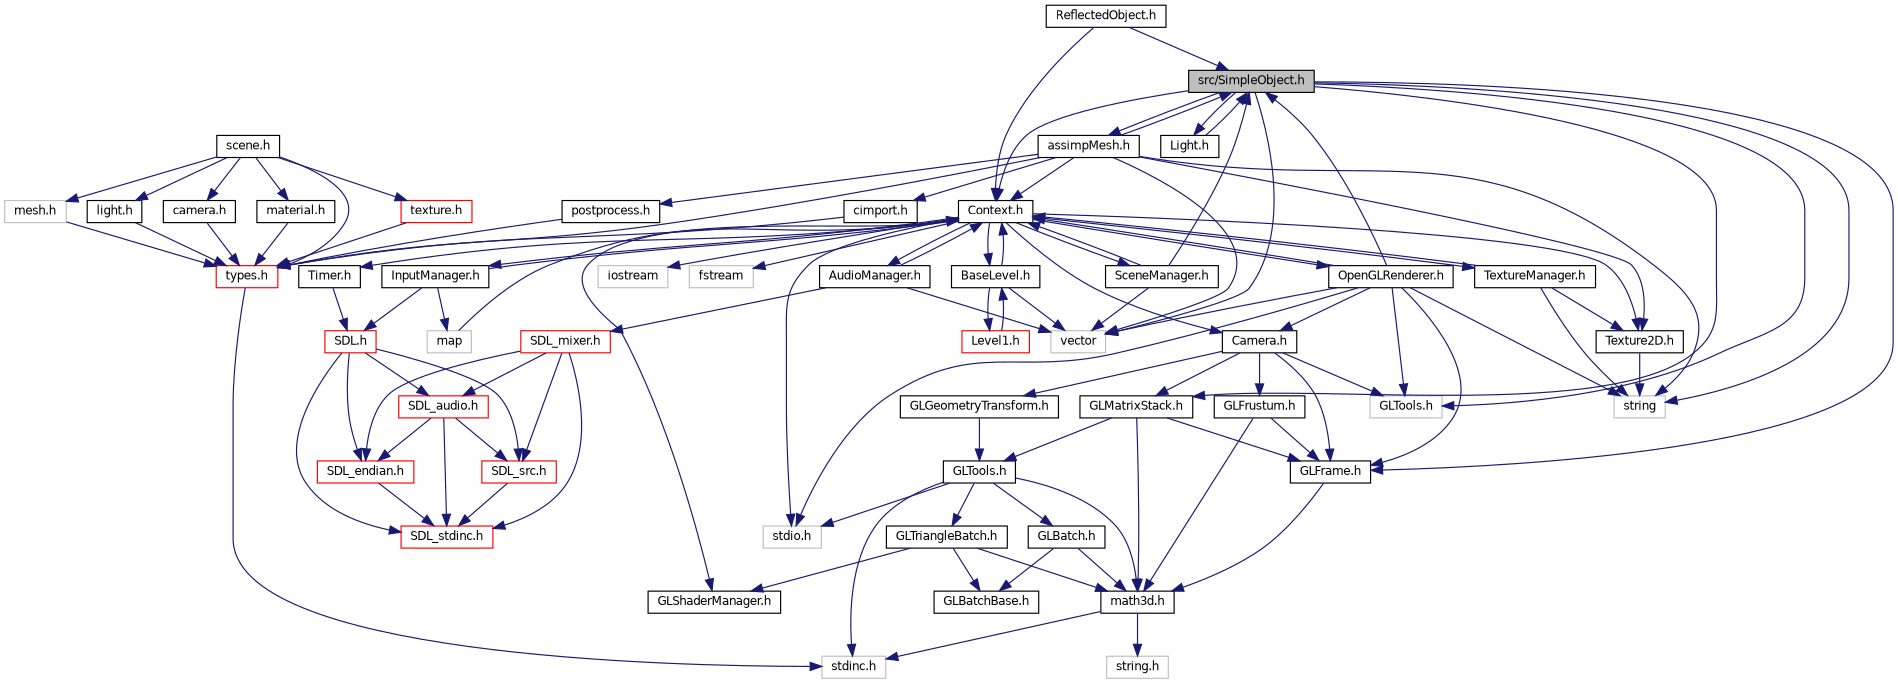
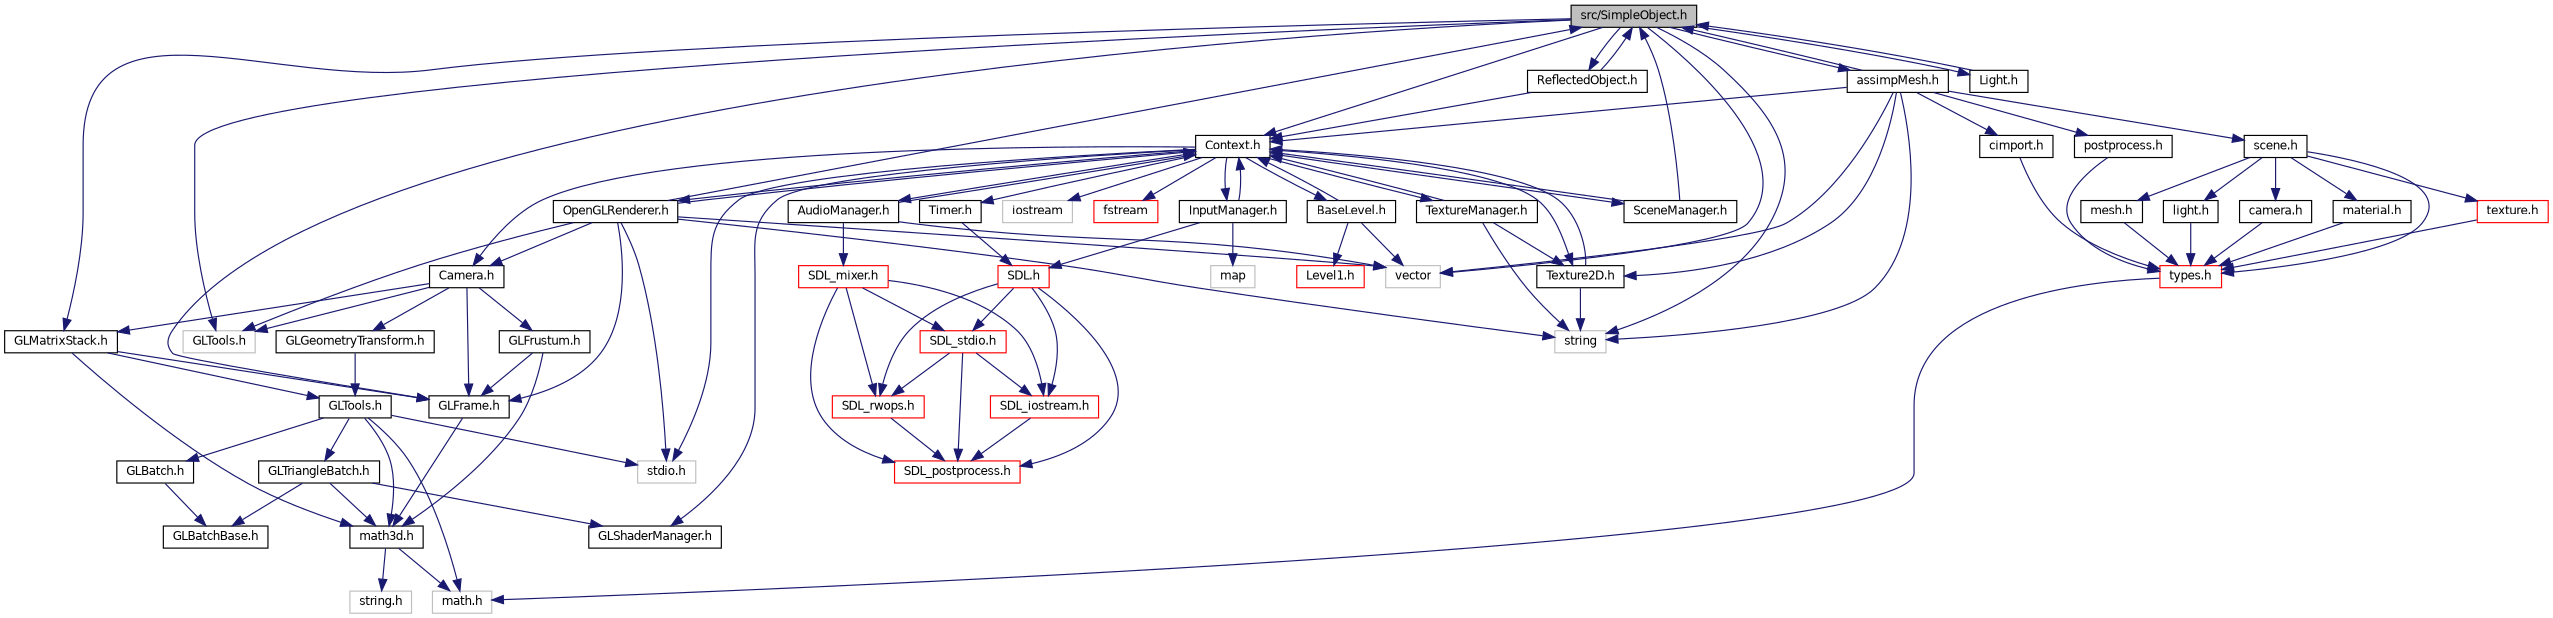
none -> (1607, 43)
(35, 212) -> (2112, 212)
(667, 224) -> (2090, 115)
(690, 231) -> (1459, 168)
(721, 277) -> (1126, 212)
(1120, 309) -> none
(1004, 310) -> none
(443, 407) -> (963, 342)
(366, 472) -> (1045, 407)
(519, 472) -> (878, 407)
(447, 537) -> (957, 472)
(1097, 566) -> none
(854, 667) -> (462, 602)
